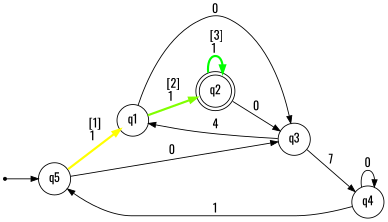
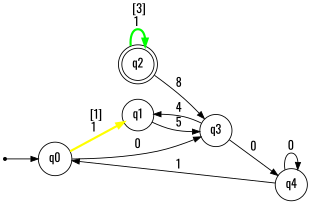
(215, 10) -> (179, 123)
(257, 107) -> (179, 84)
(169, 108) -> none
(331, 160) -> (254, 147)
(55, 179) -> (55, 159)
